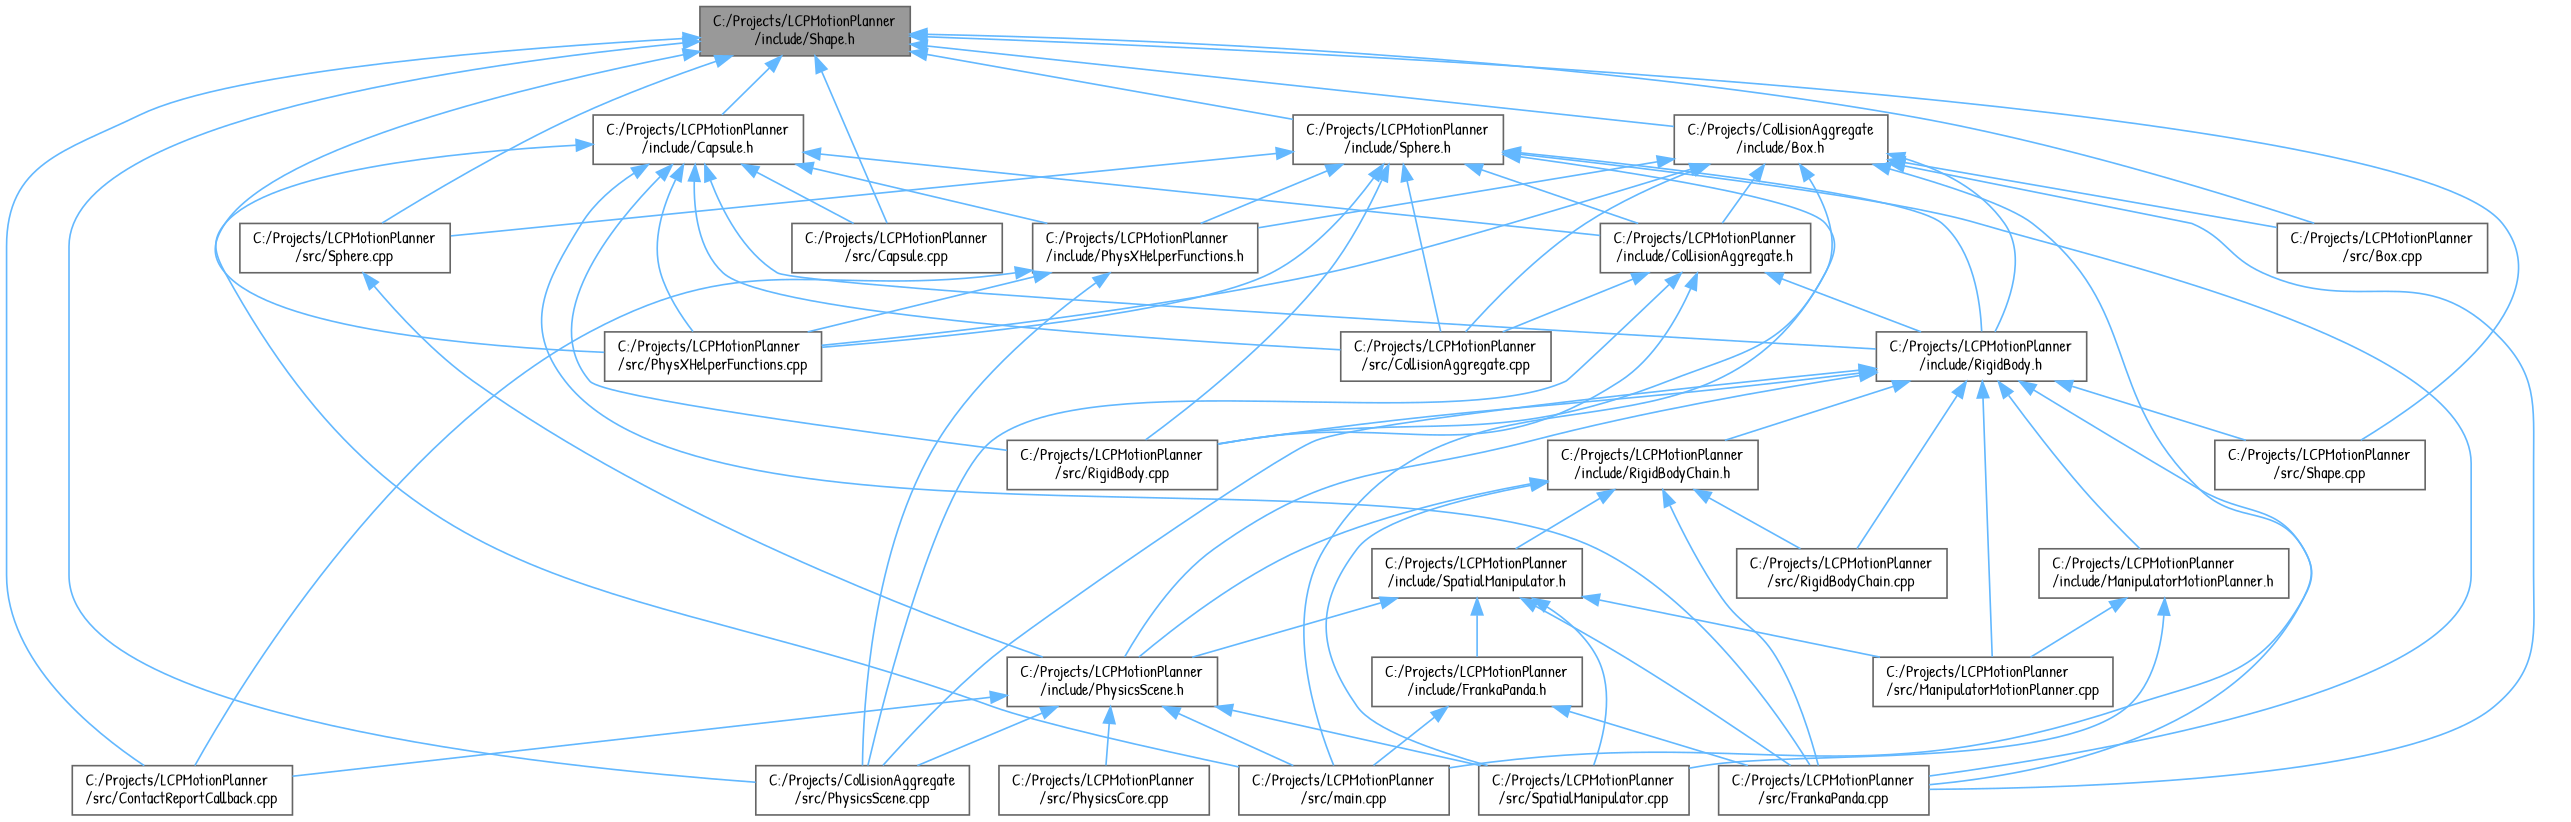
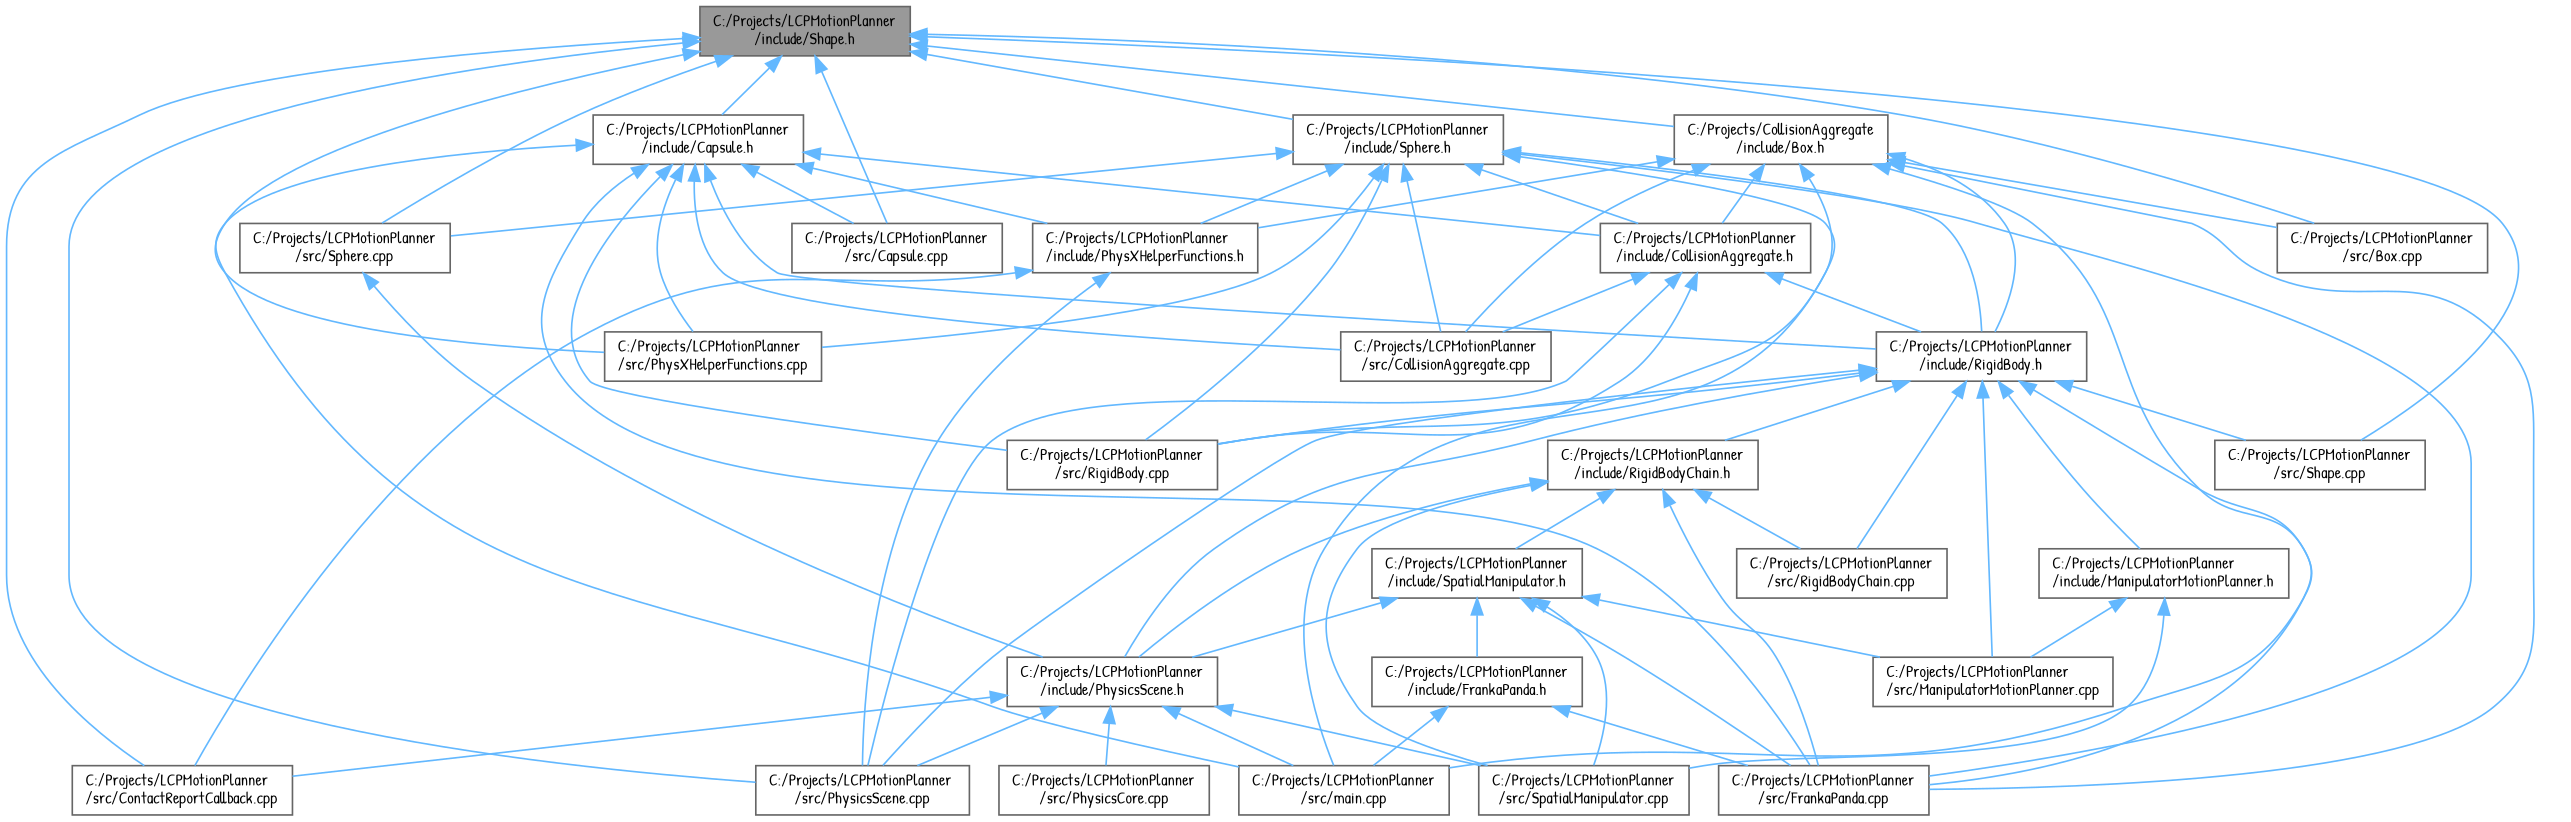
(1284, 281) -> none
(921, 304) -> none
(863, 790) -> (863, 790)
